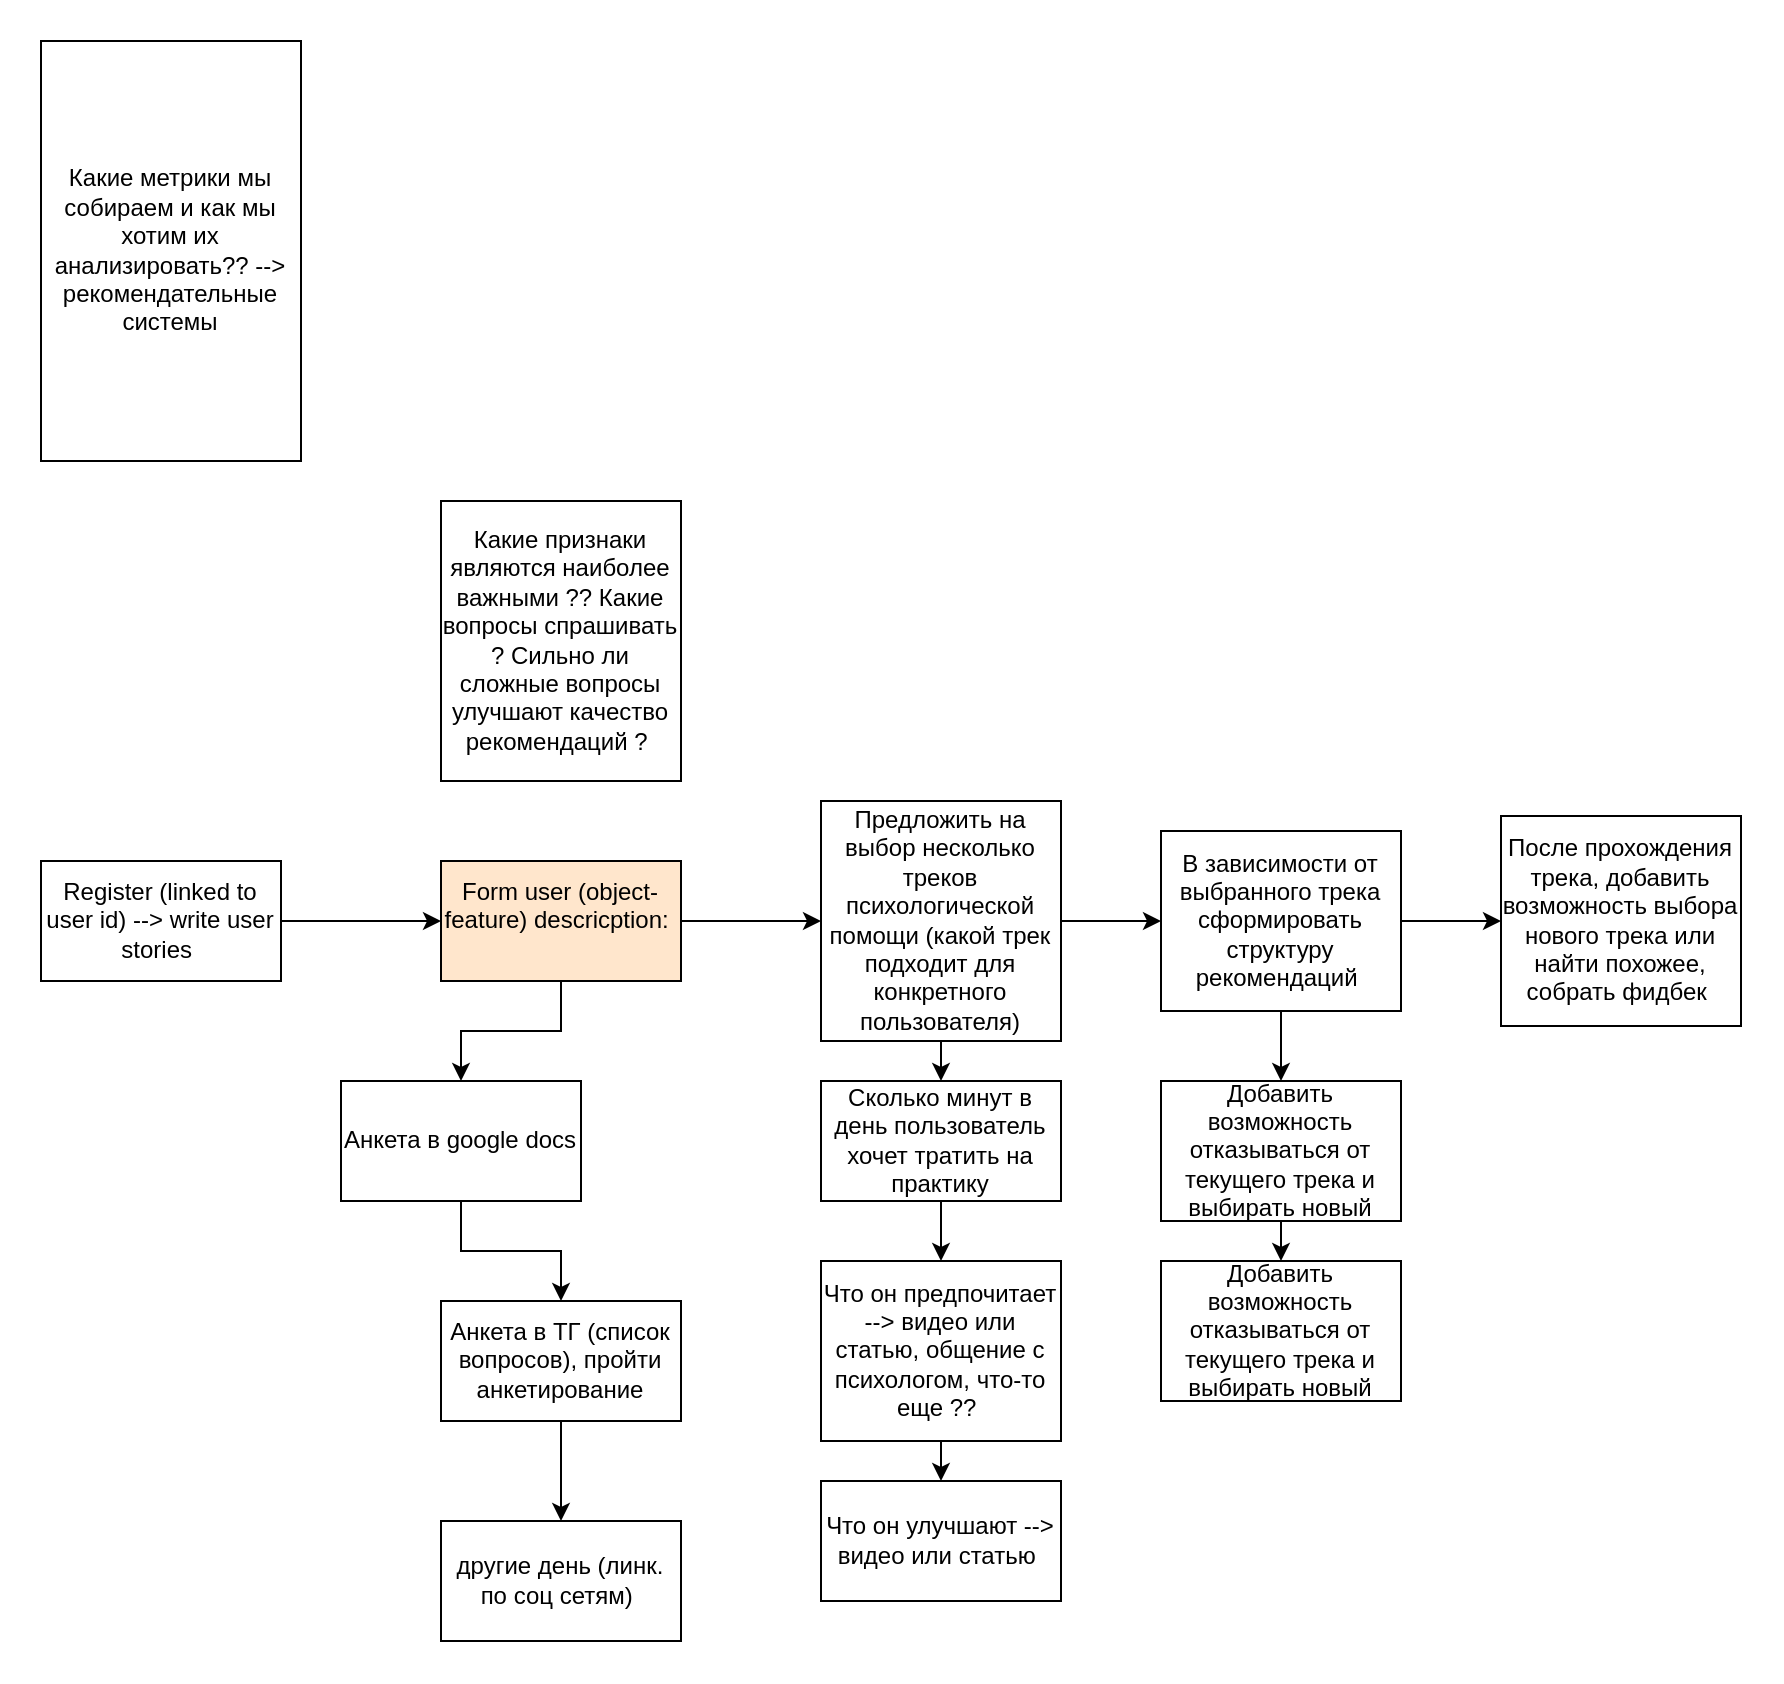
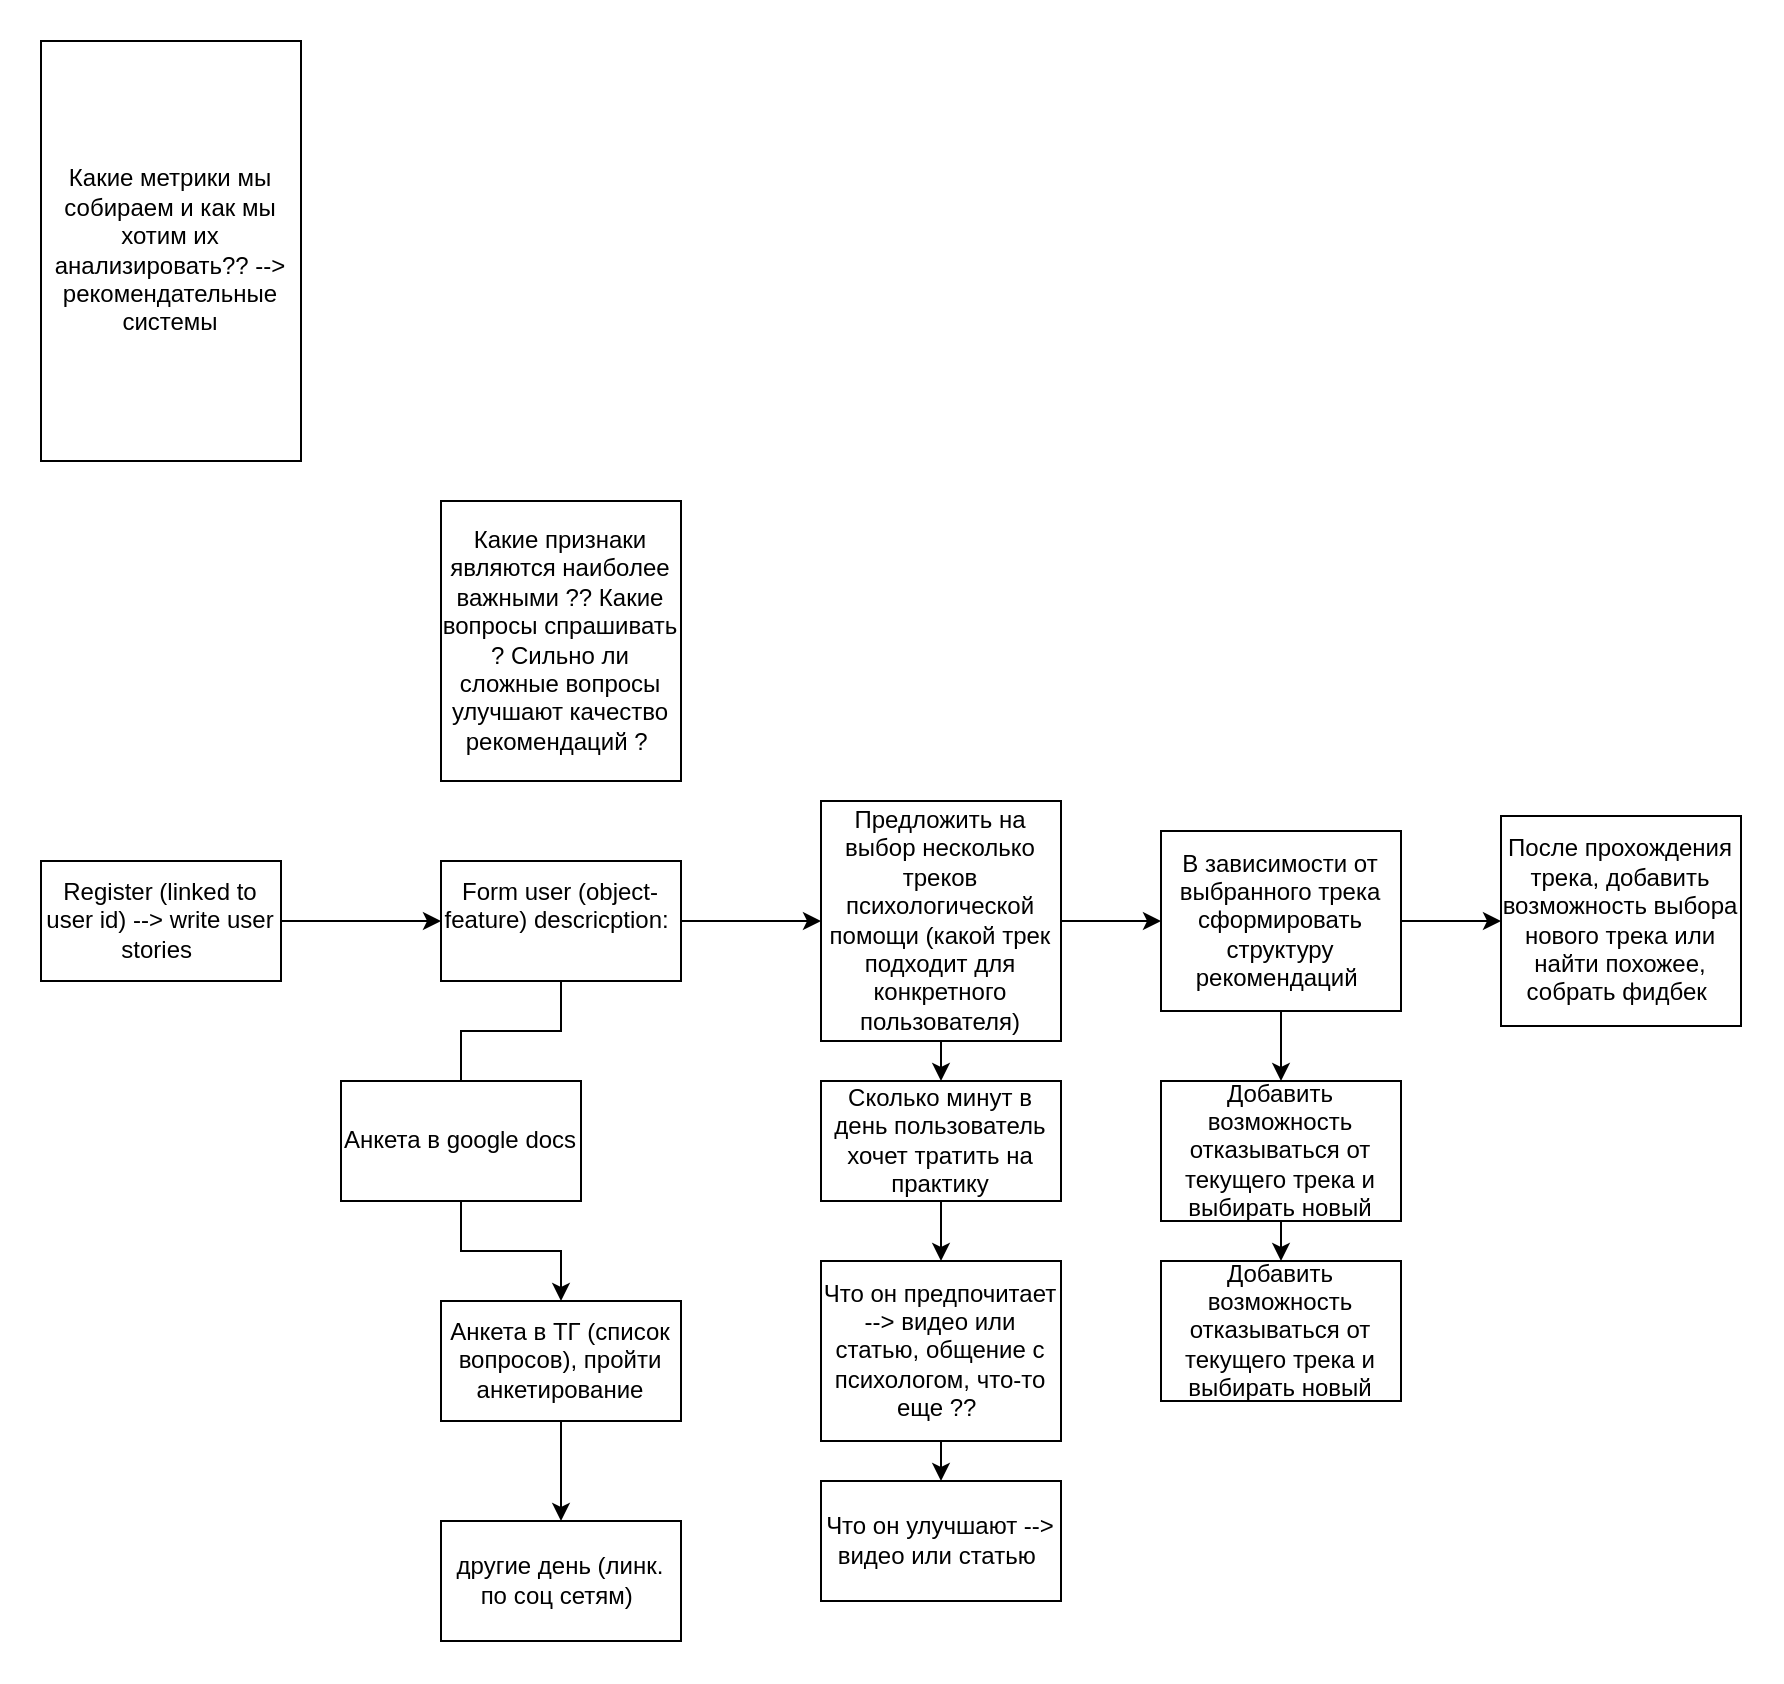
(561, 921) -> (561, 921)
(461, 1066) -> (461, 1071)
